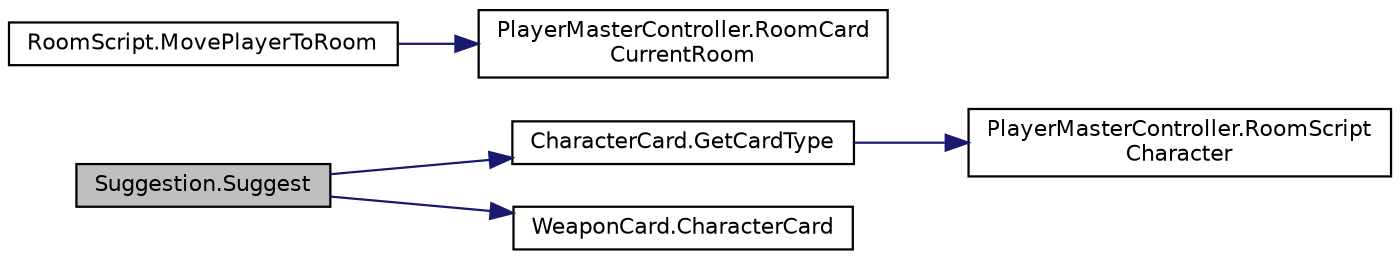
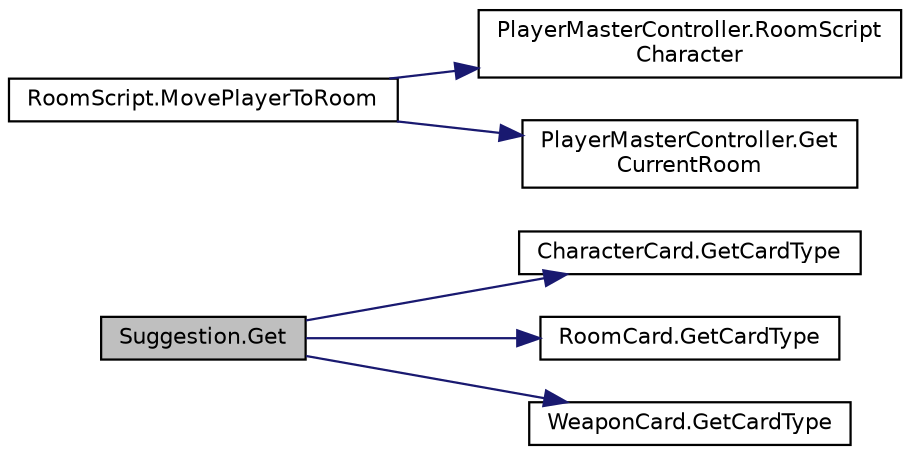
(683, 44) -> (690, 154)
(899, 143) -> (422, 75)
(203, 185) -> (203, 338)
(683, 228) -> (690, 424)
none -> (690, 338)
